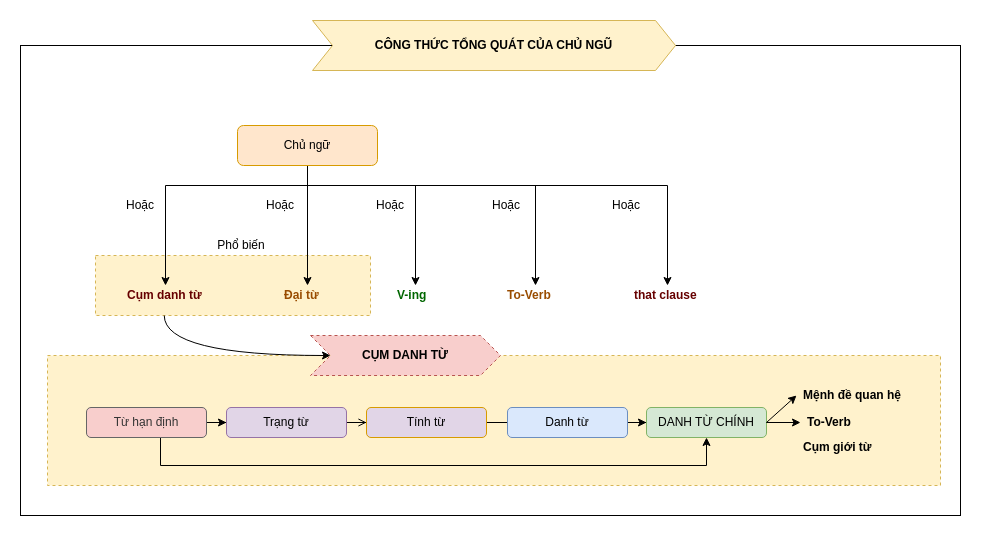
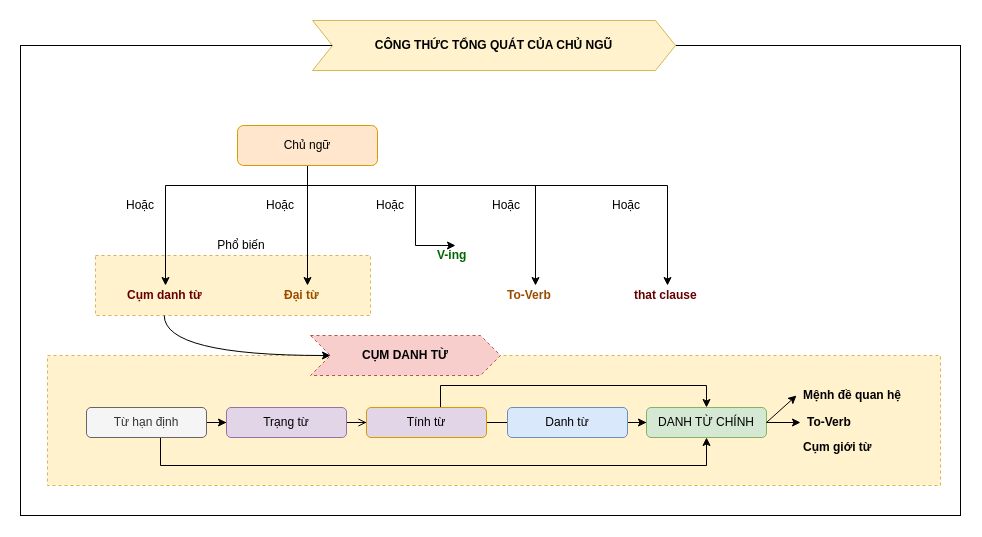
(416, 296) -> (456, 256)
none -> (570, 386)
(147, 423) -> (147, 423)
